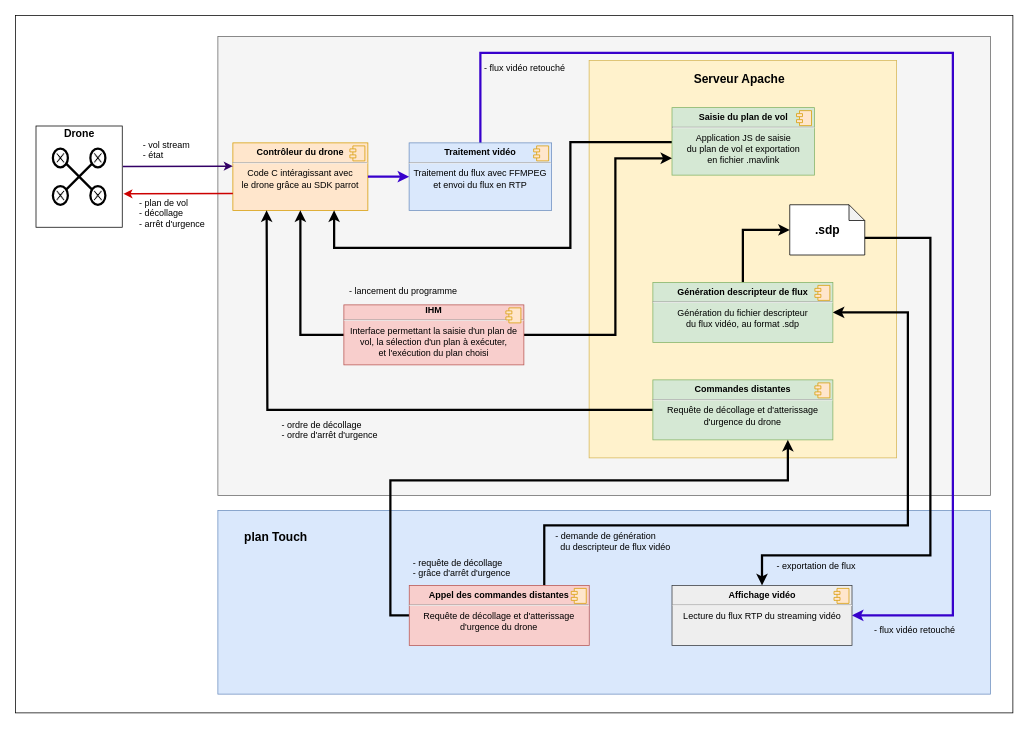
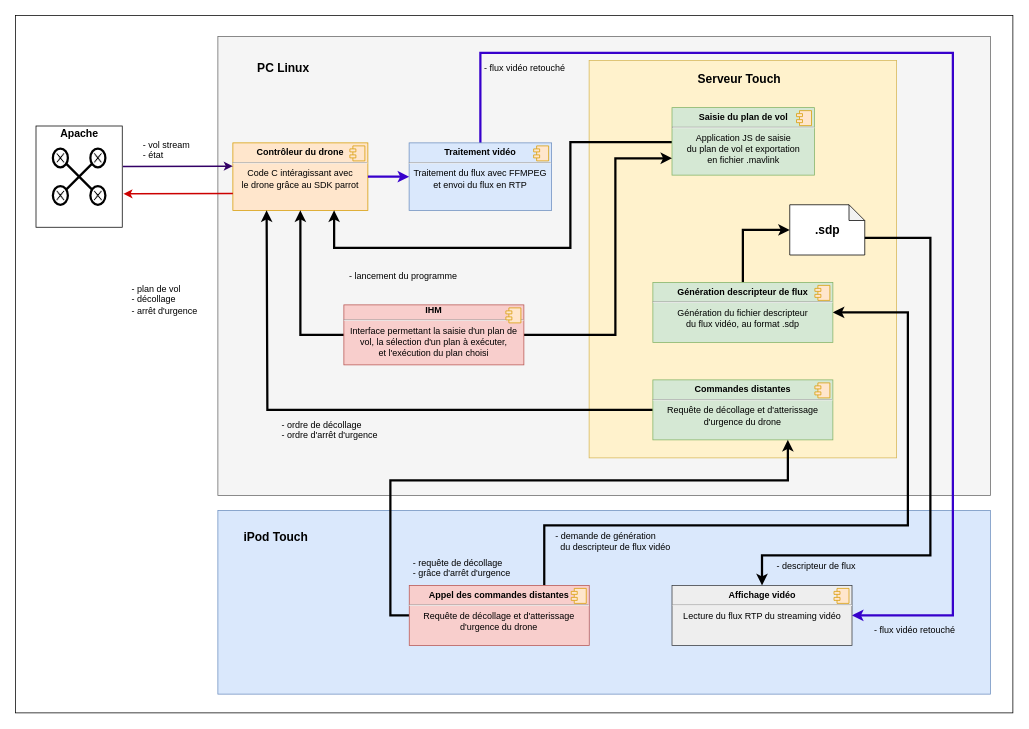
none -> (284, 68)
(740, 78) -> (740, 78)
(80, 134) -> (80, 134)
(177, 218) -> (169, 304)
(409, 291) -> (409, 276)
(276, 537) -> (276, 537)
(821, 567) -> (821, 567)
